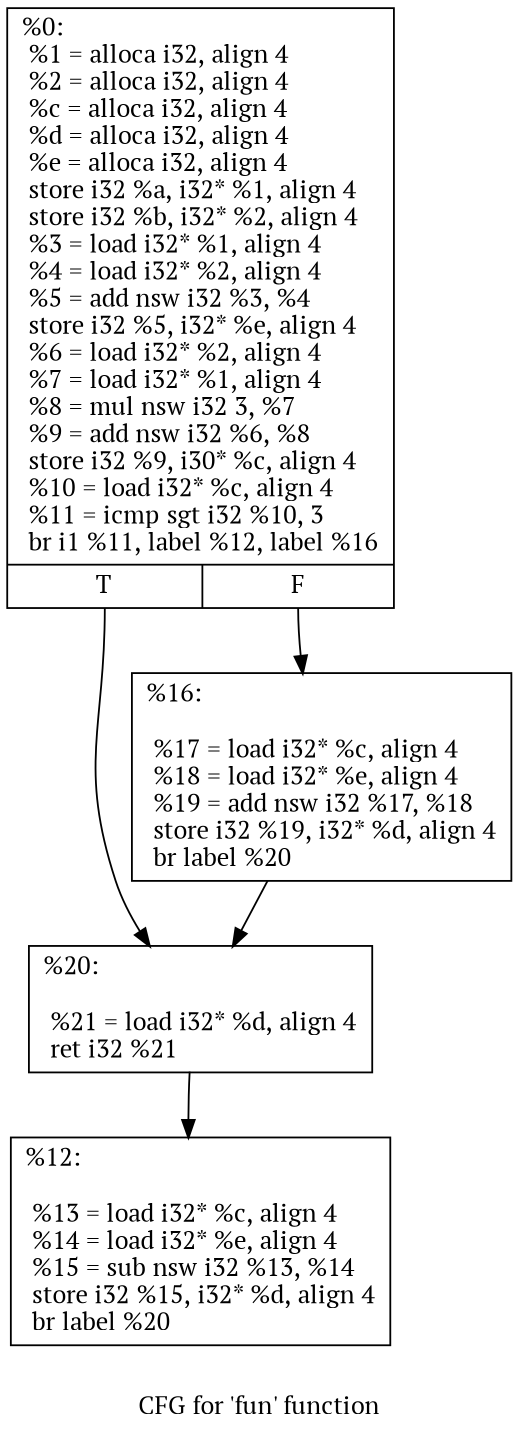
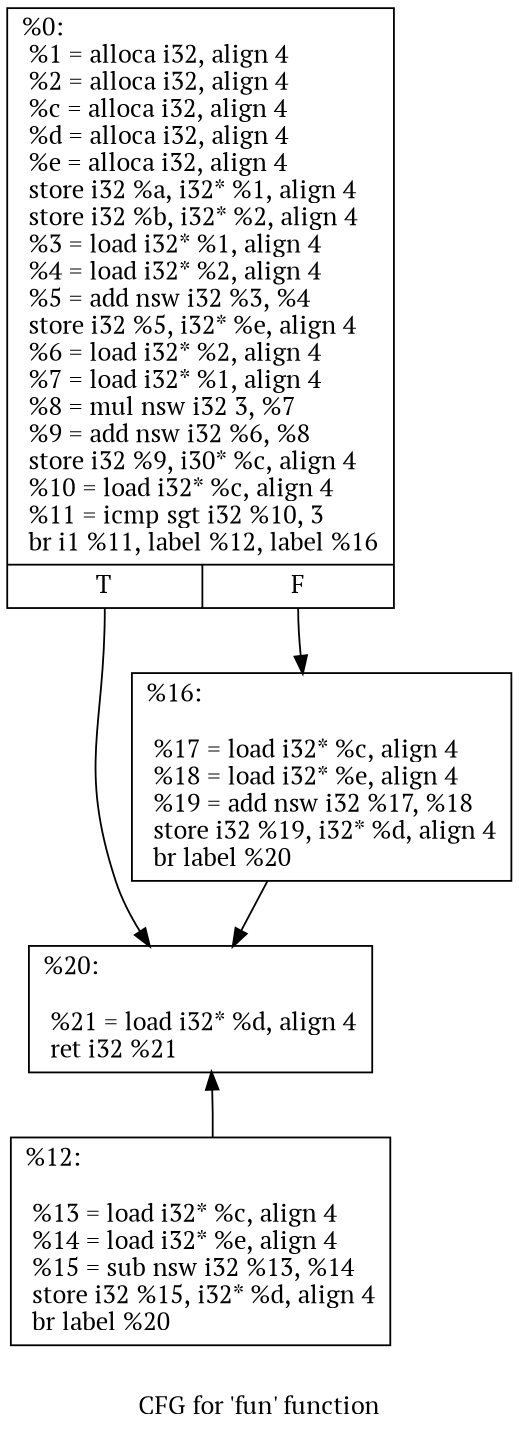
(189, 1096) -> (213, 1114)
